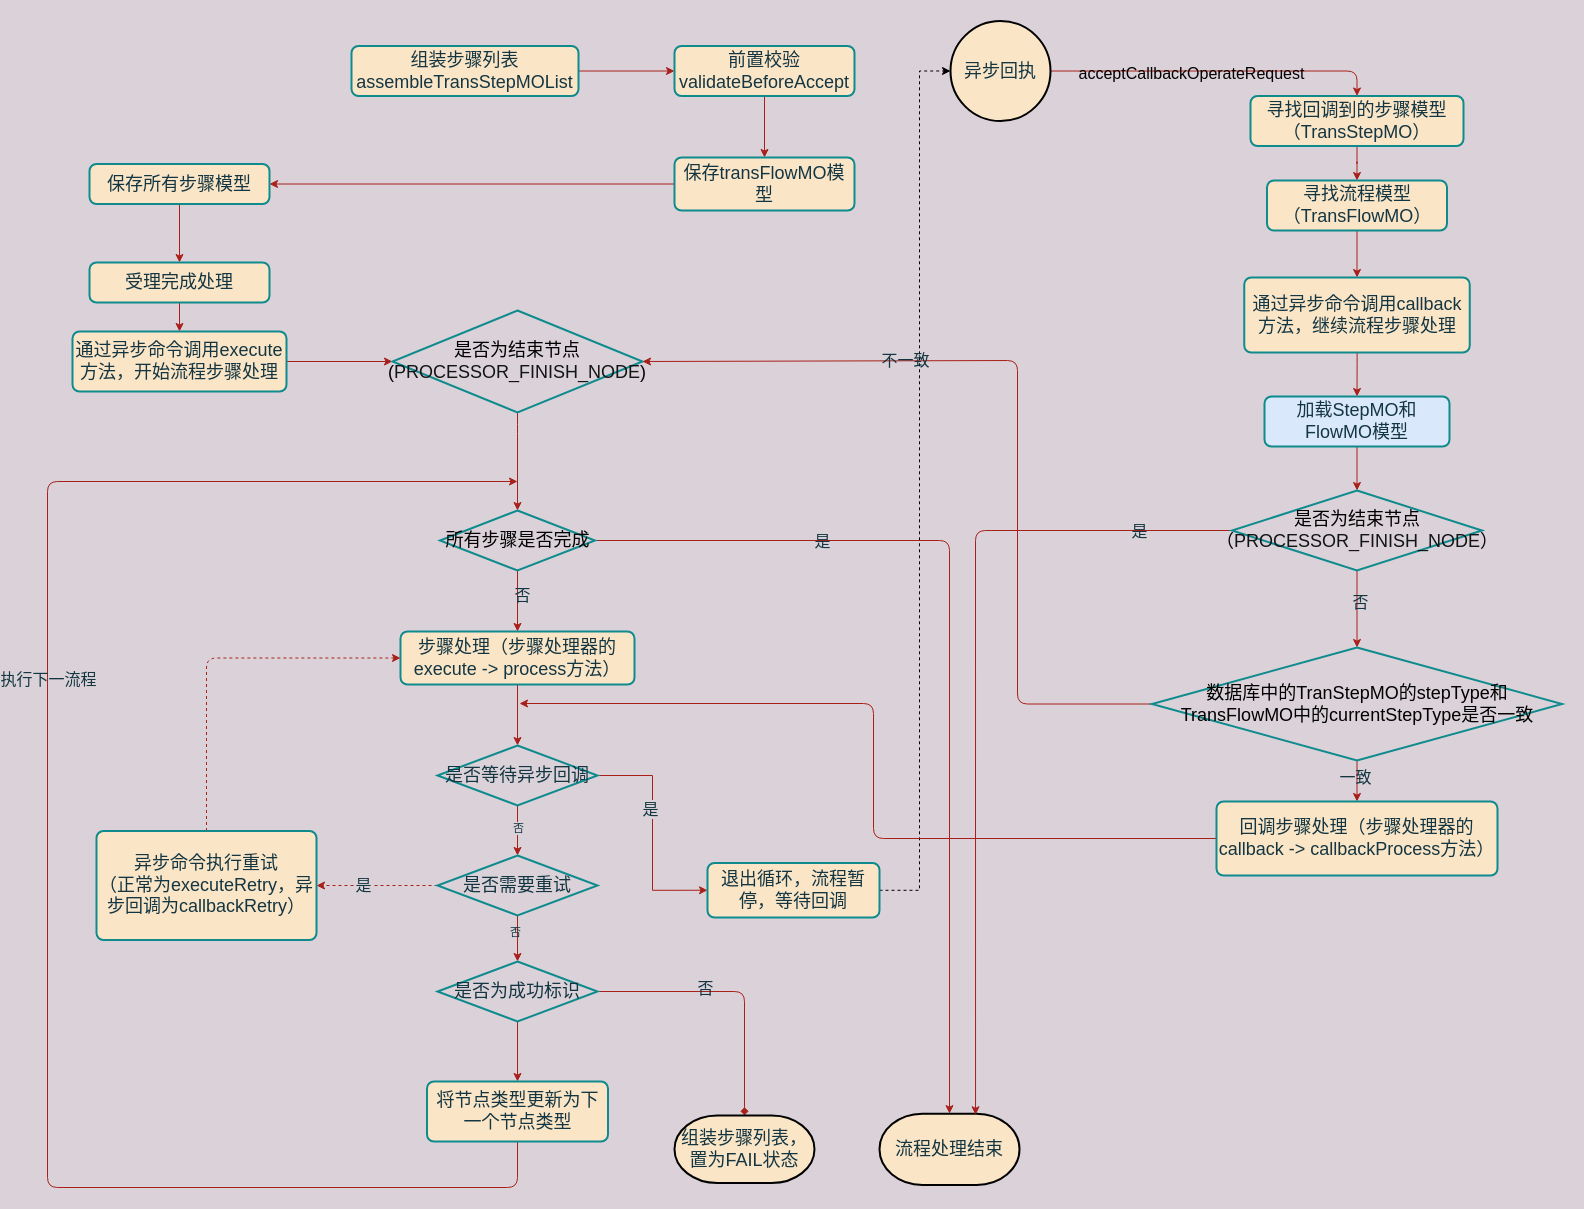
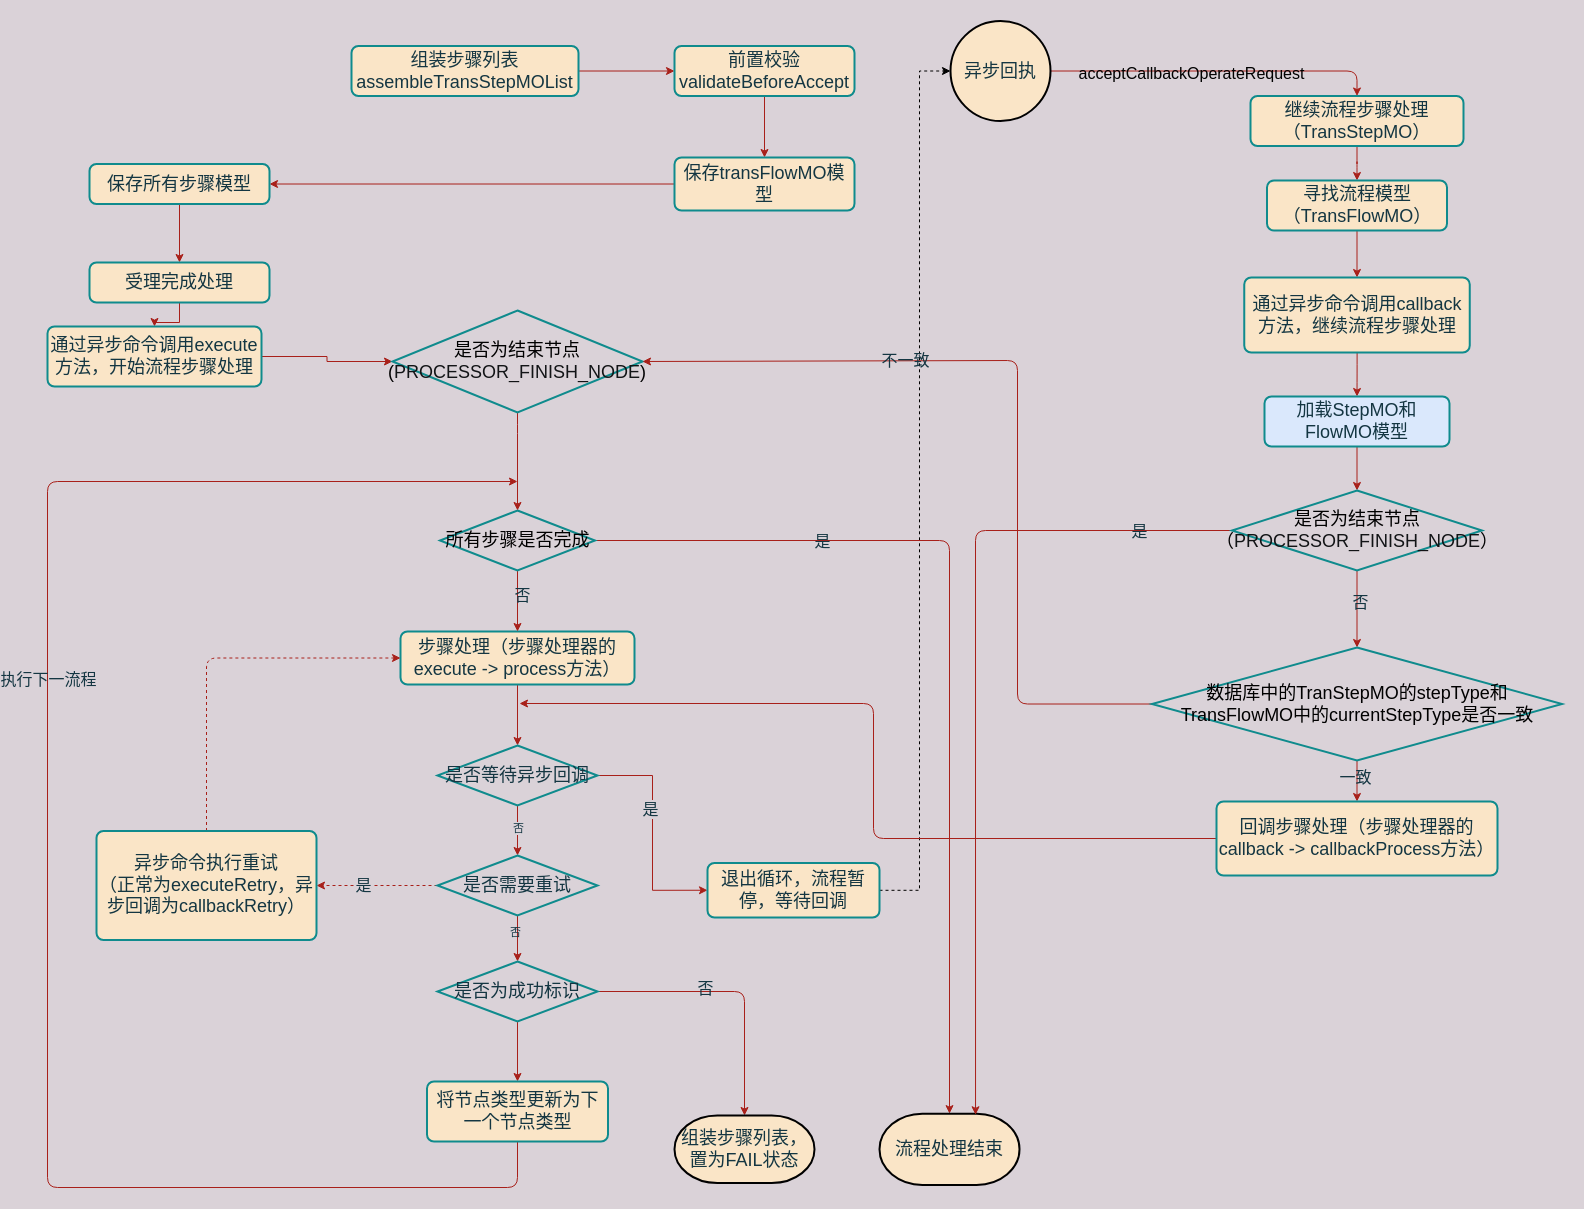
(1357, 122) -> (1357, 122)
(180, 362) -> (155, 357)
(745, 1107) -> (745, 1107)
